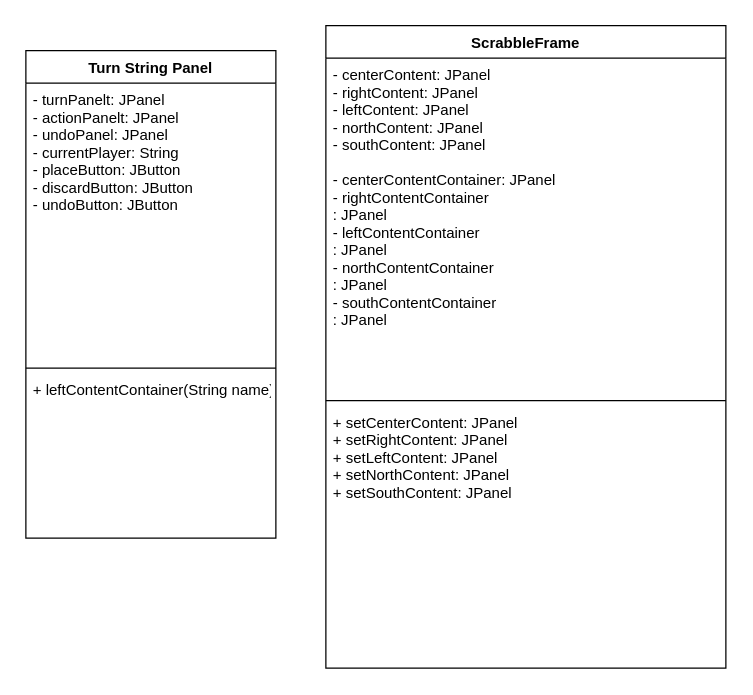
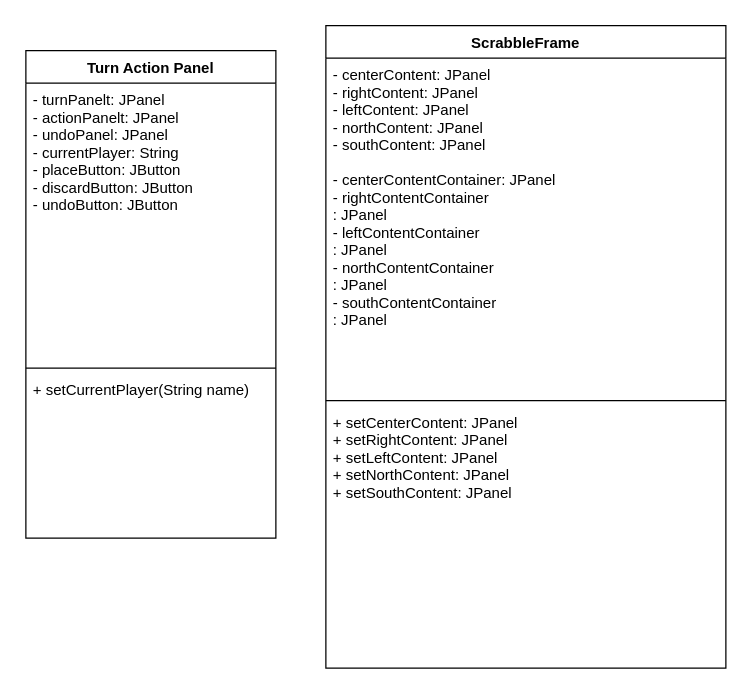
(150, 68) -> (150, 68)
(170, 390) -> (155, 390)
